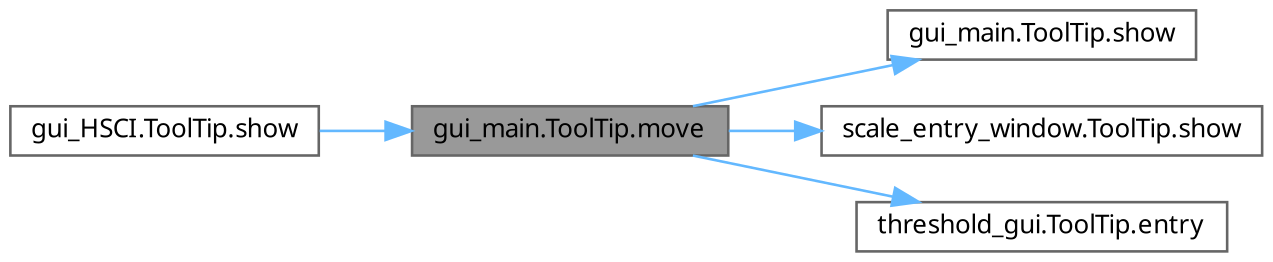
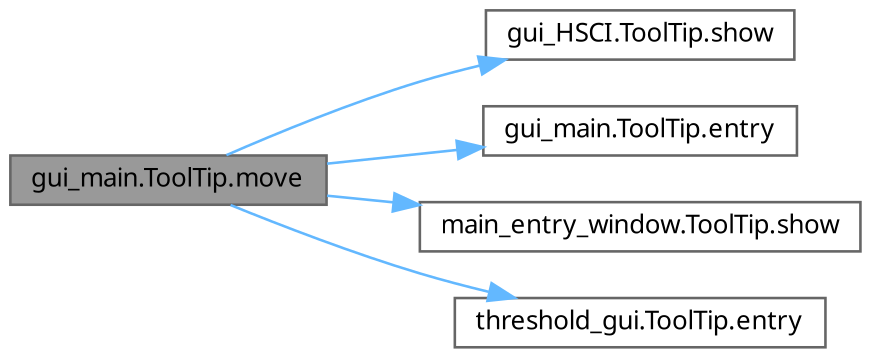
(1042, 35) -> (640, 131)
(352, 131) -> (351, 105)
(1042, 131) -> (640, 227)
